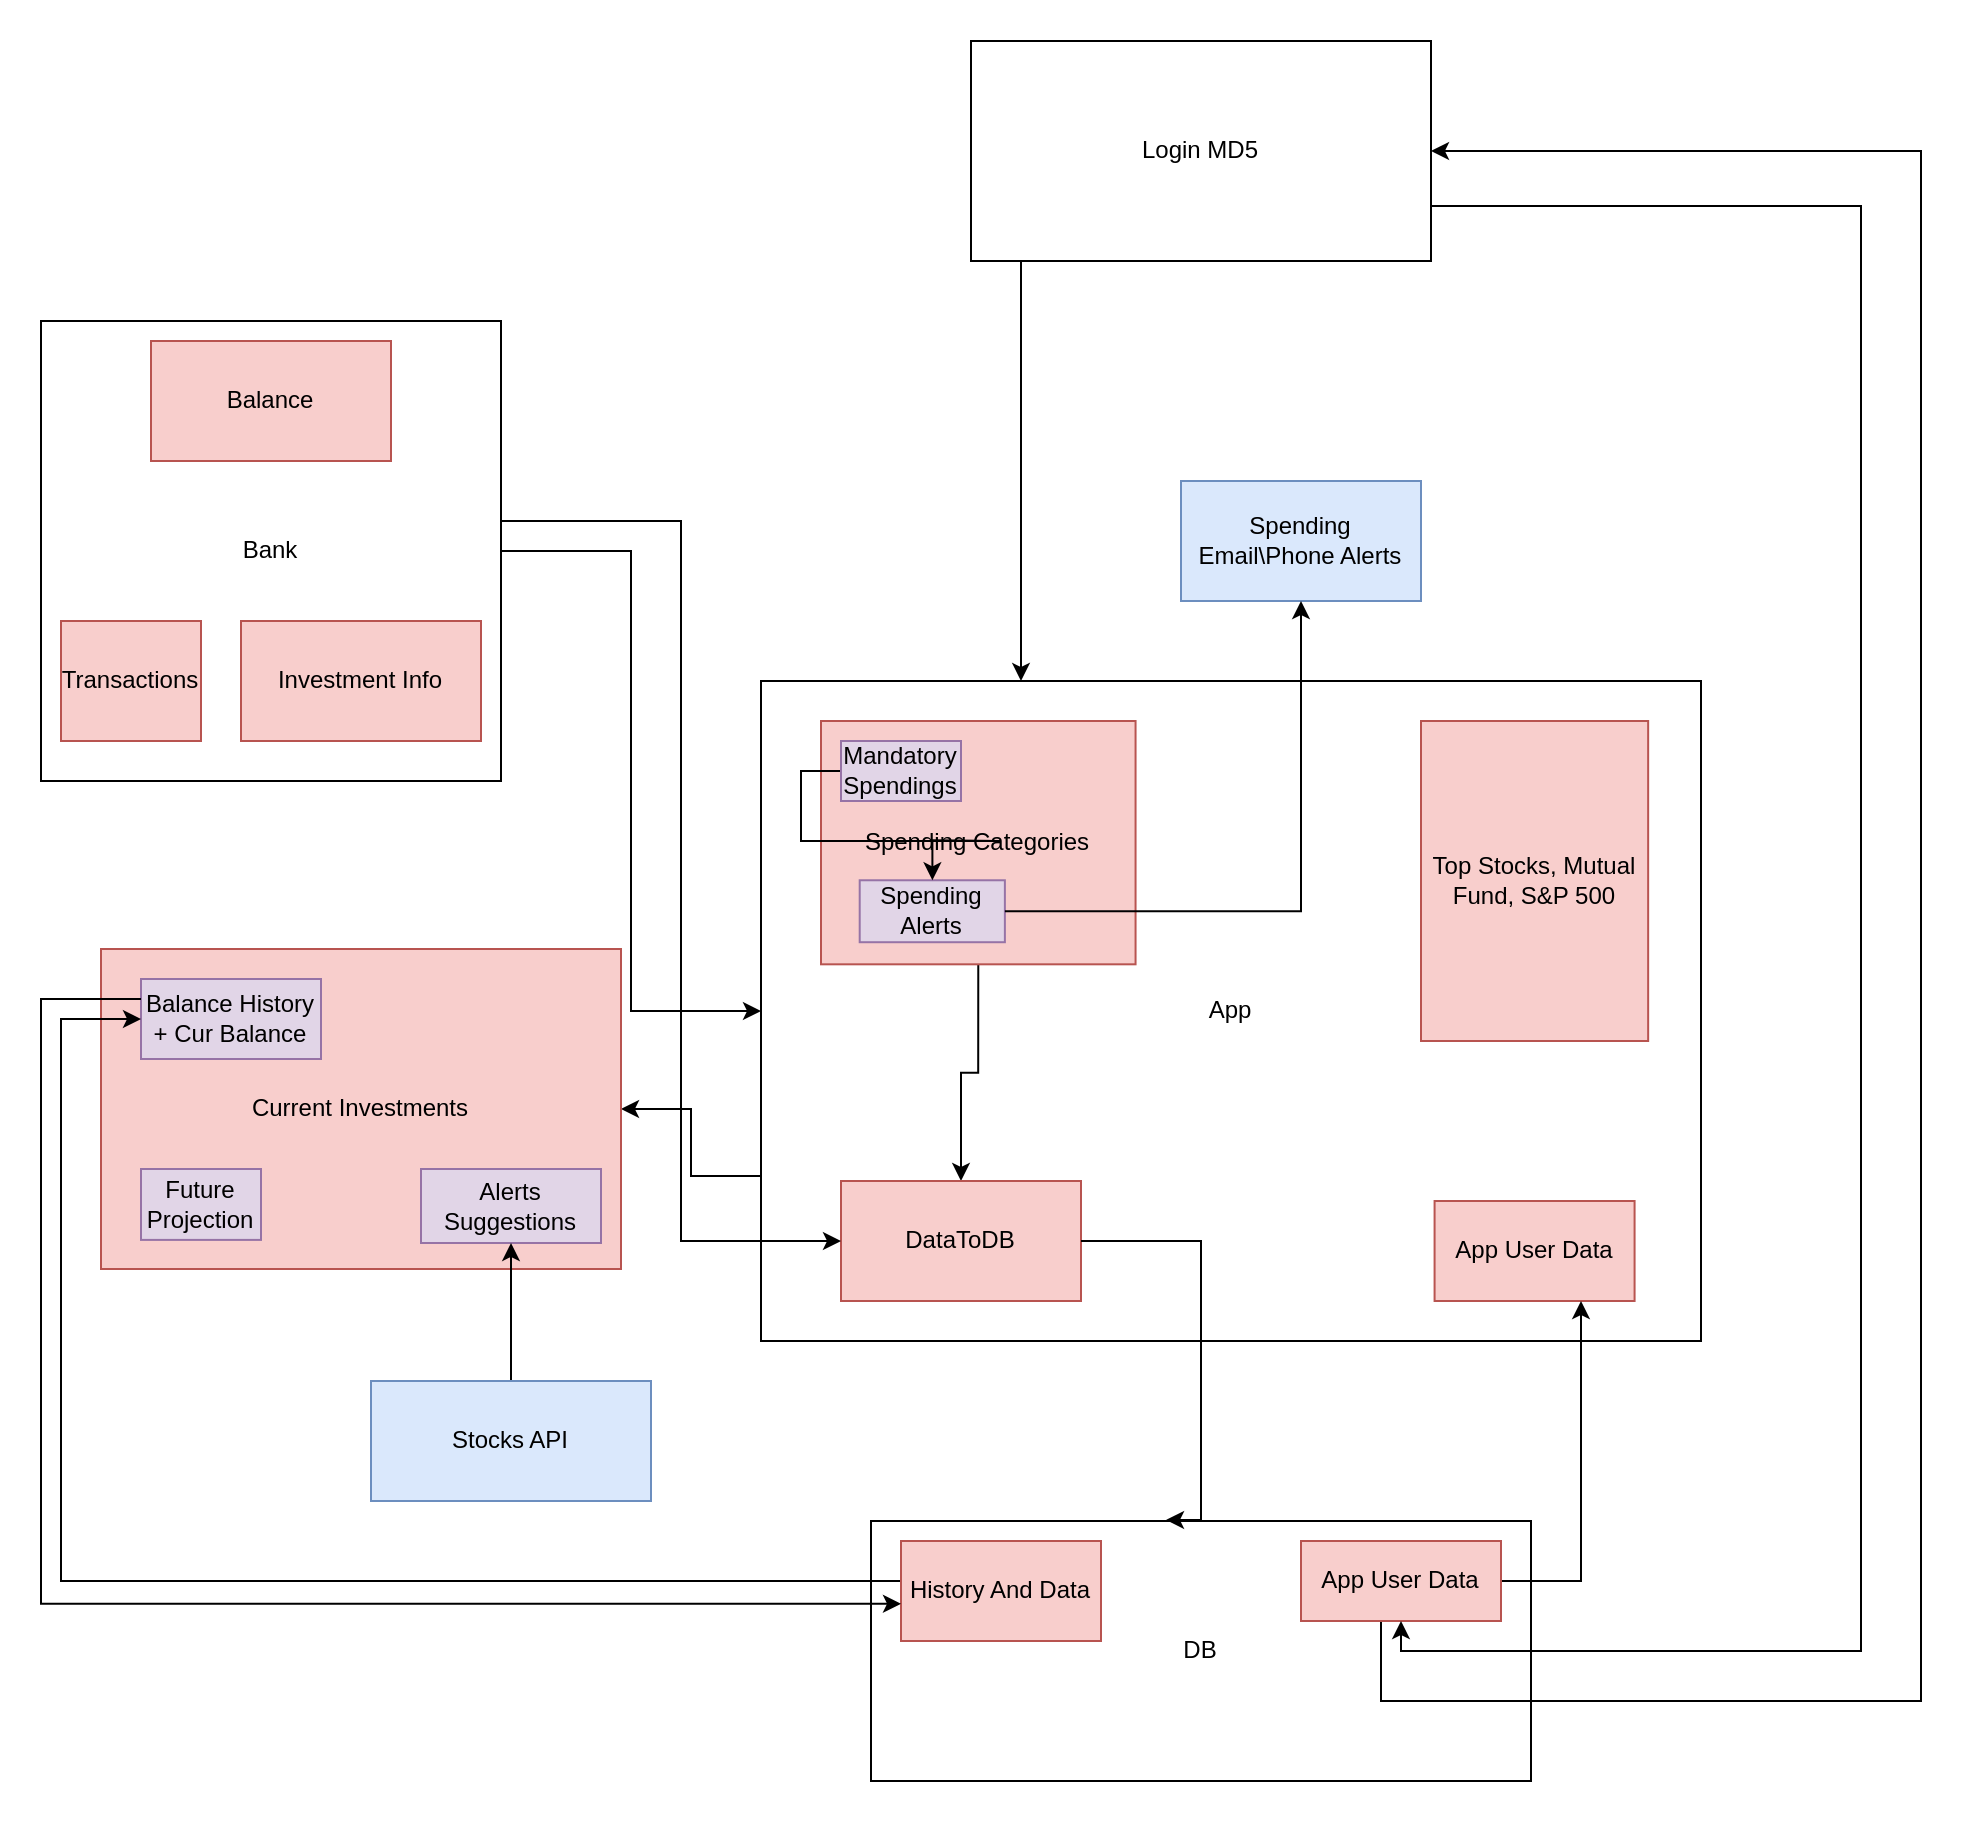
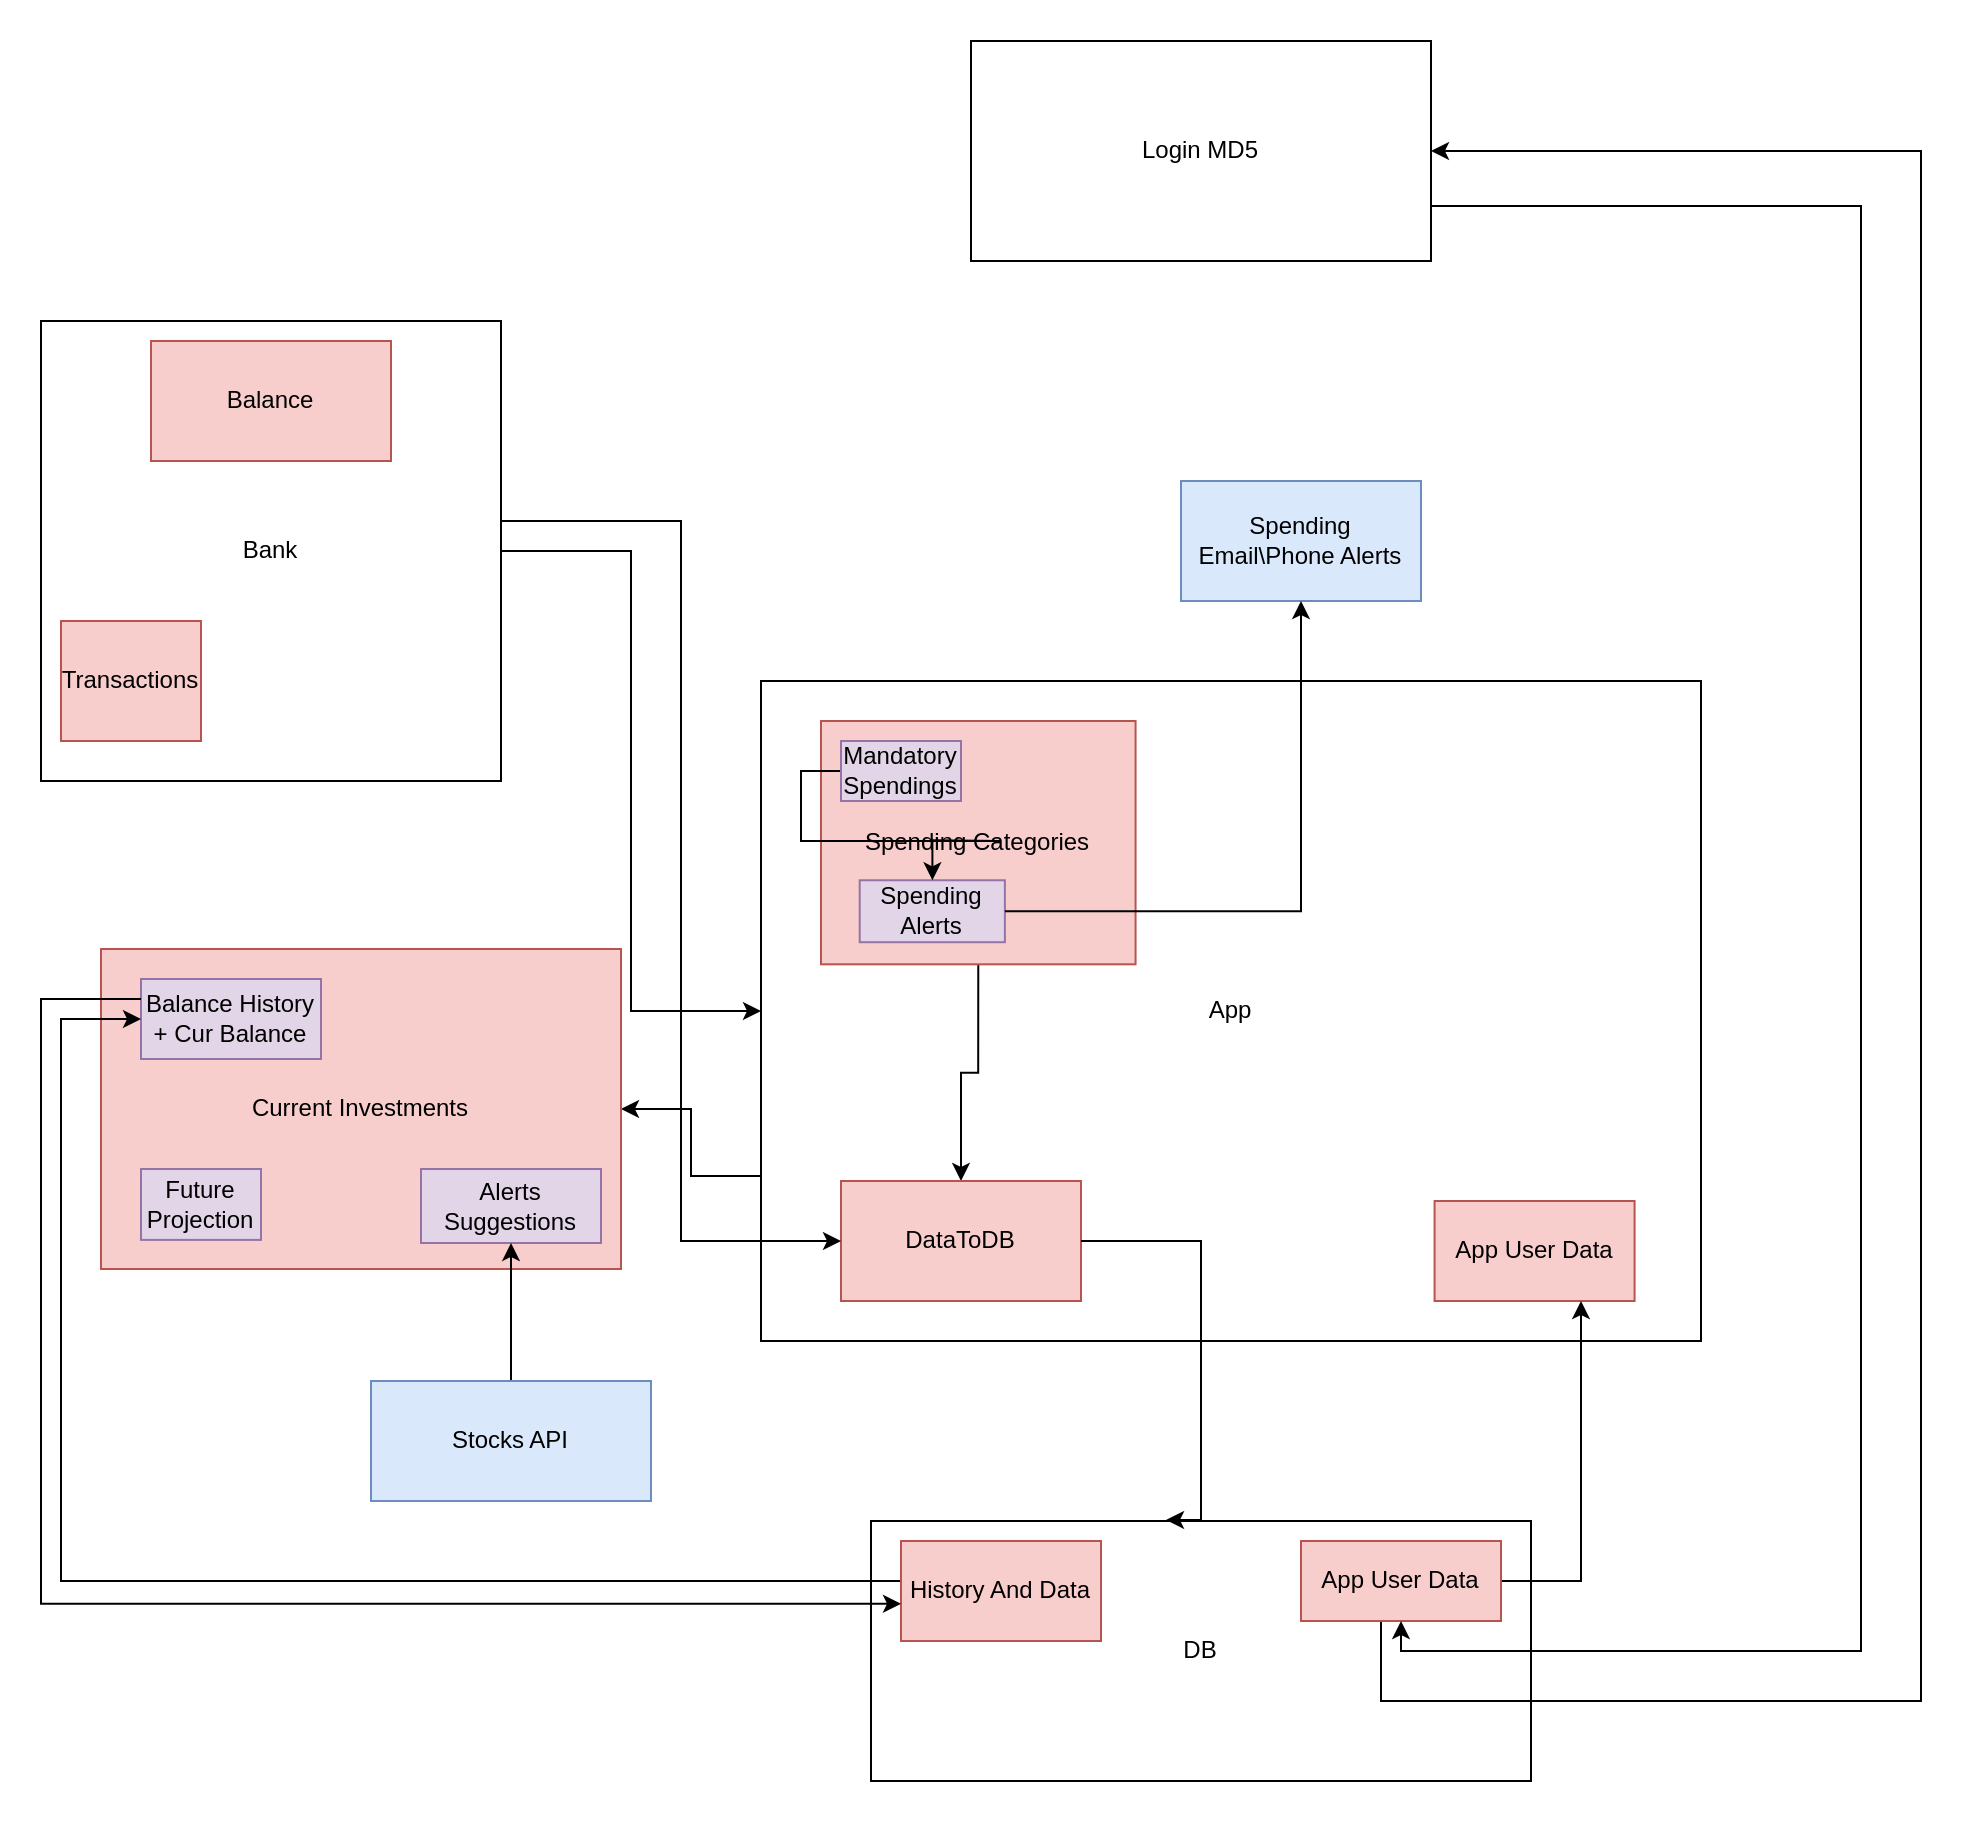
(1021, 464) -> none
(361, 681) -> none
(1535, 881) -> none
